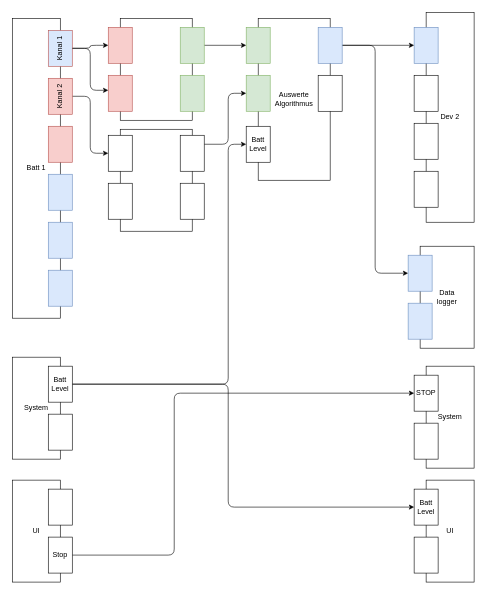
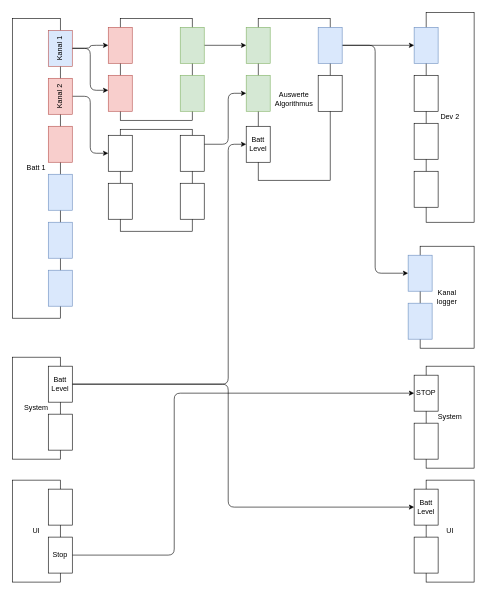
(447, 297) -> (447, 297)
